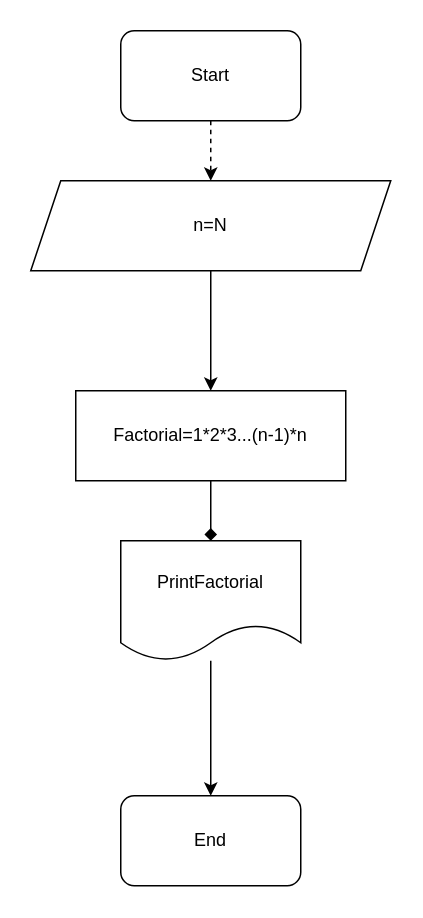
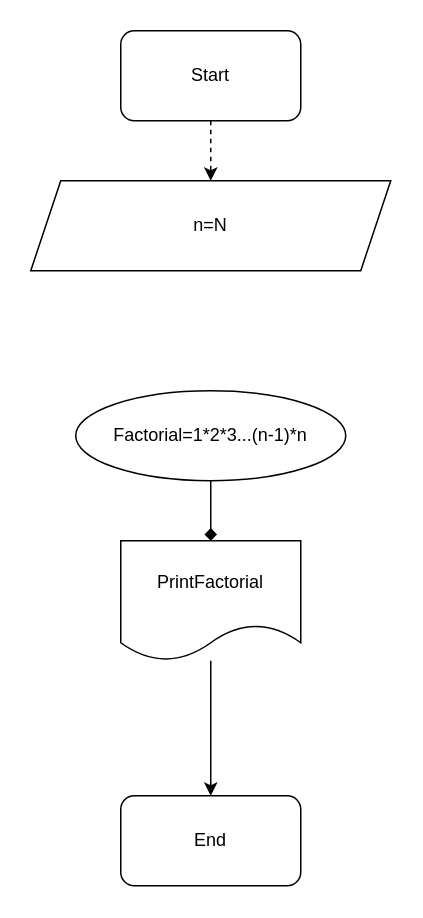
(211, 326) -> none
(211, 436) -> (211, 436)
